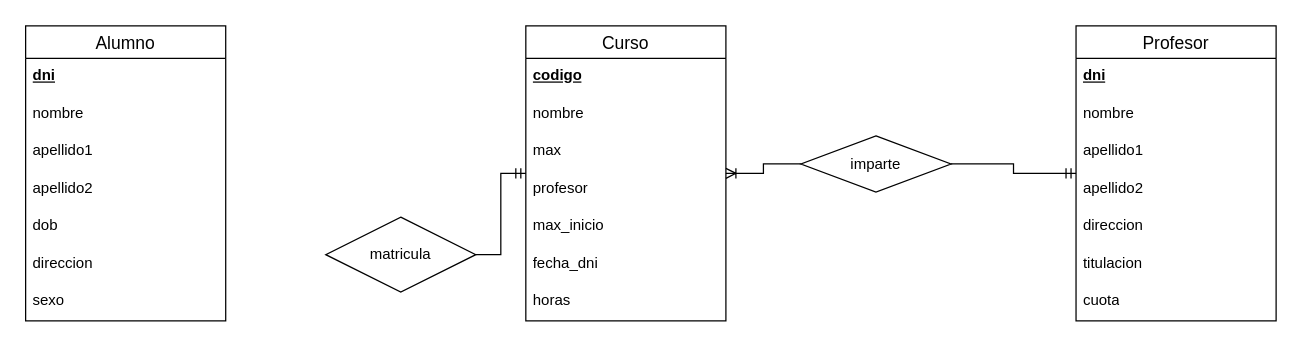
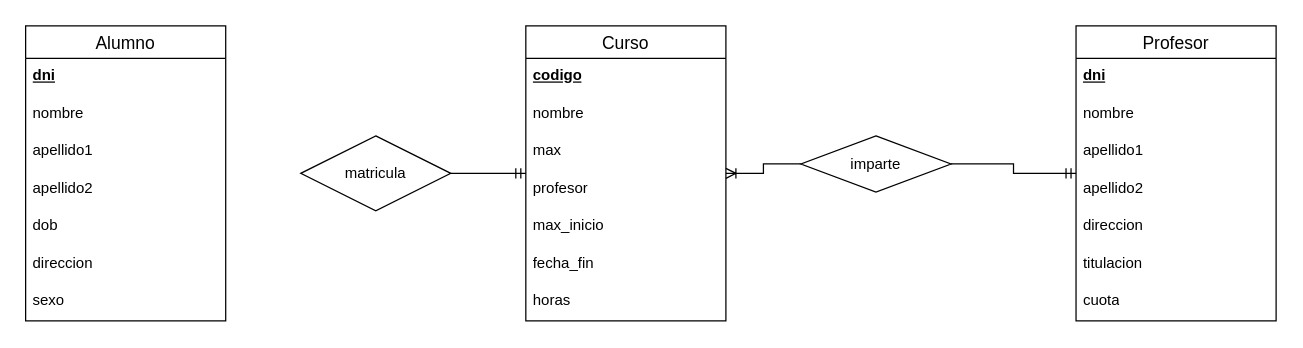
(401, 254) -> (376, 173)
(569, 263) -> (569, 263)
